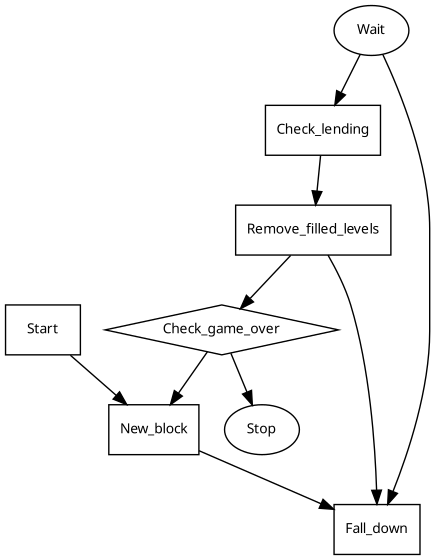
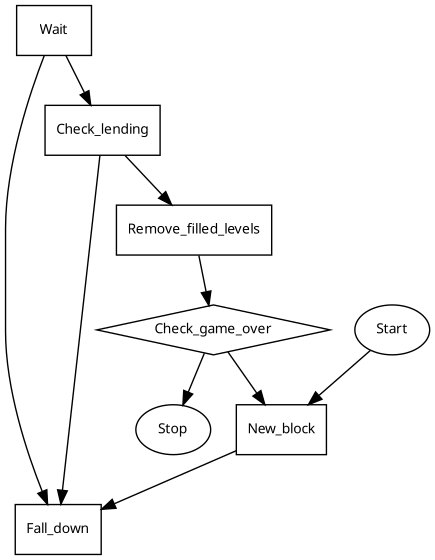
(371, 30) -> (54, 30)
(43, 330) -> (392, 330)
(365, 370) -> (81, 323)
